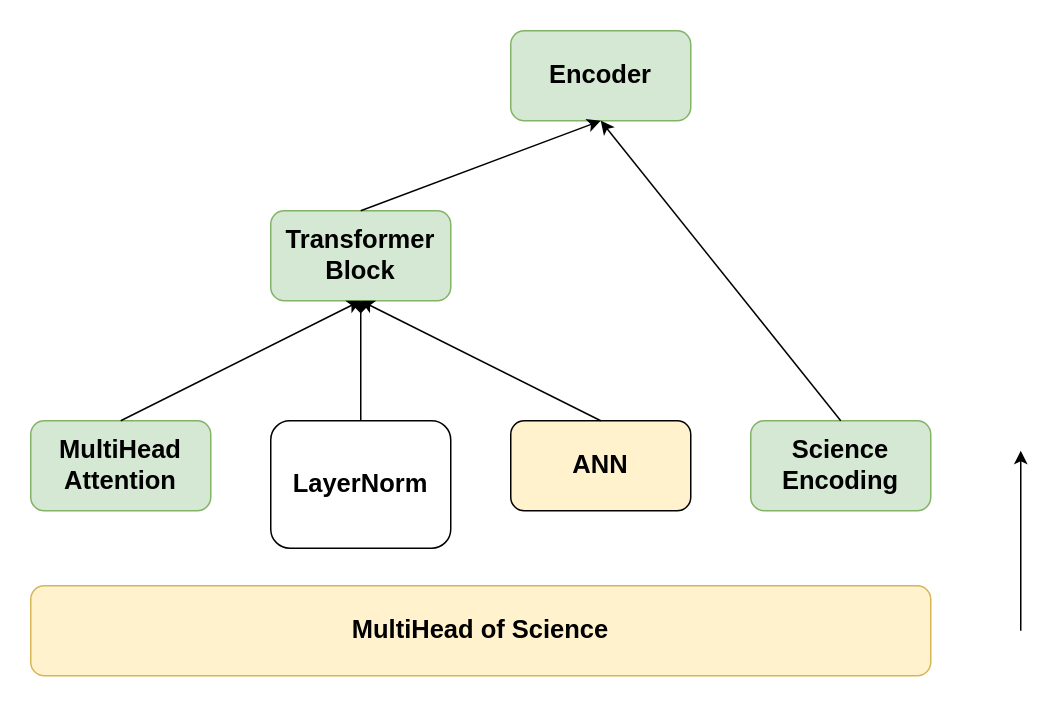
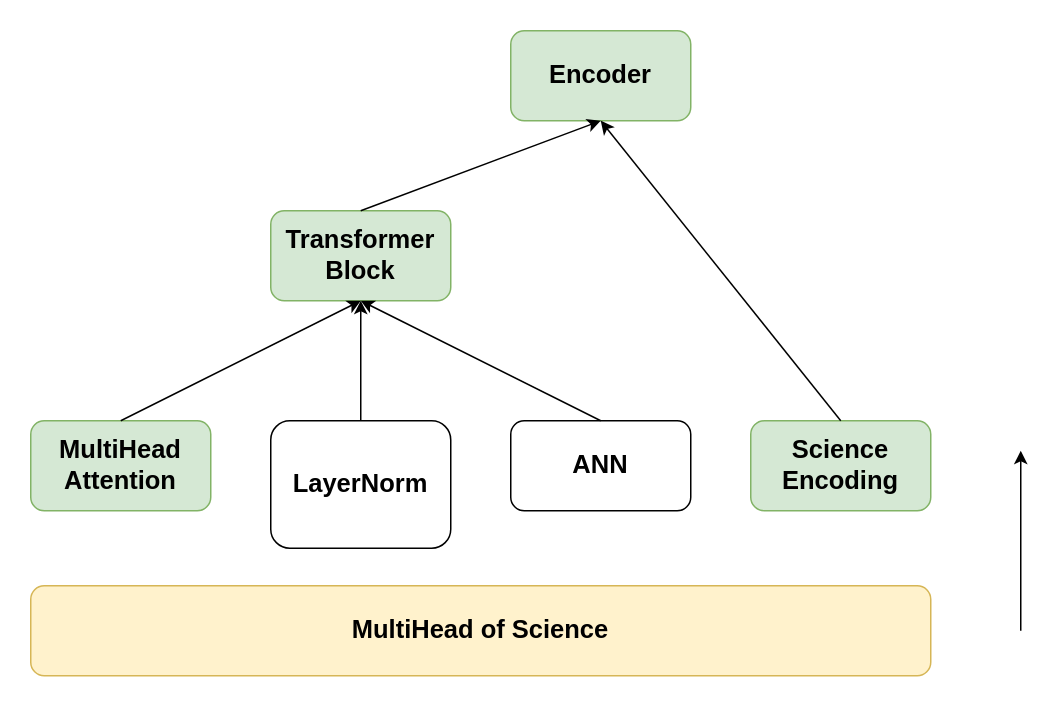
(361, 313) -> (361, 312)
(601, 466) -> (601, 466)
